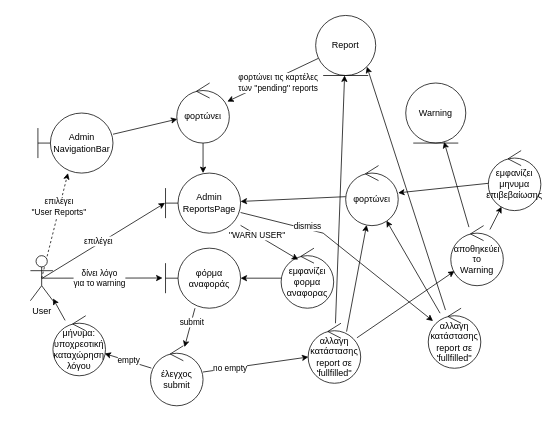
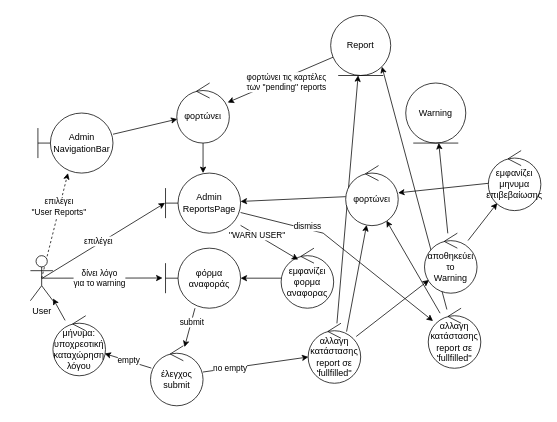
(345, 45) -> (360, 45)
(477, 255) -> (450, 263)
